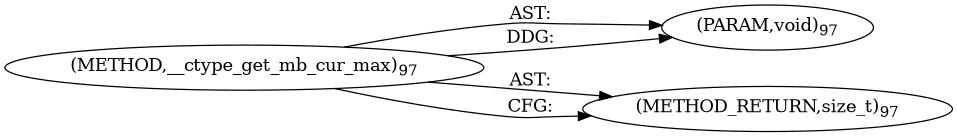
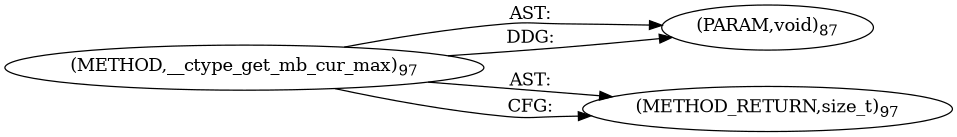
(829, 26) -> (829, 26)
